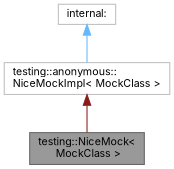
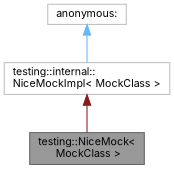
(87, 14) -> (87, 14)
(87, 79) -> (87, 79)
